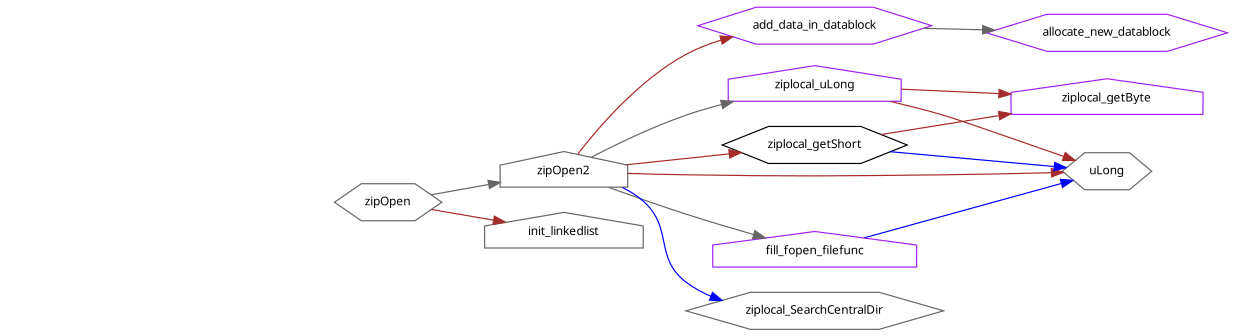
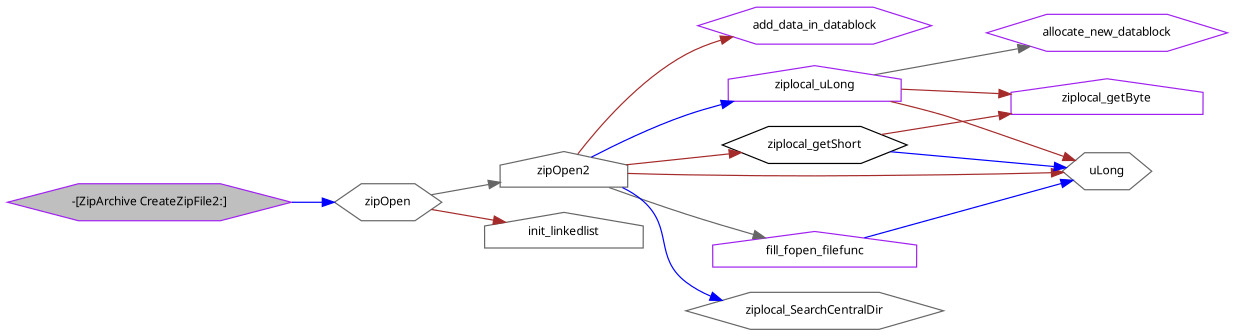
(953, 29) -> (946, 62)
(655, 127) -> (655, 127)
none -> (149, 202)
